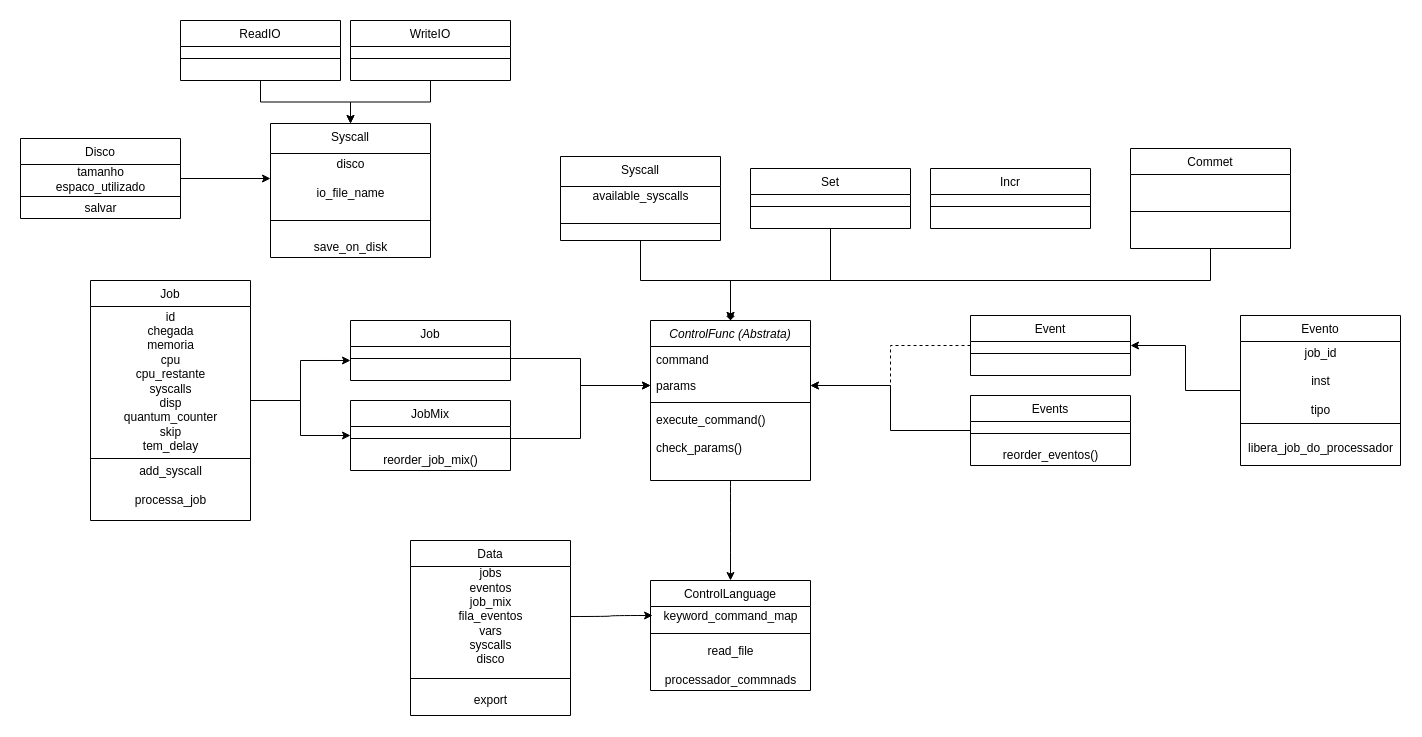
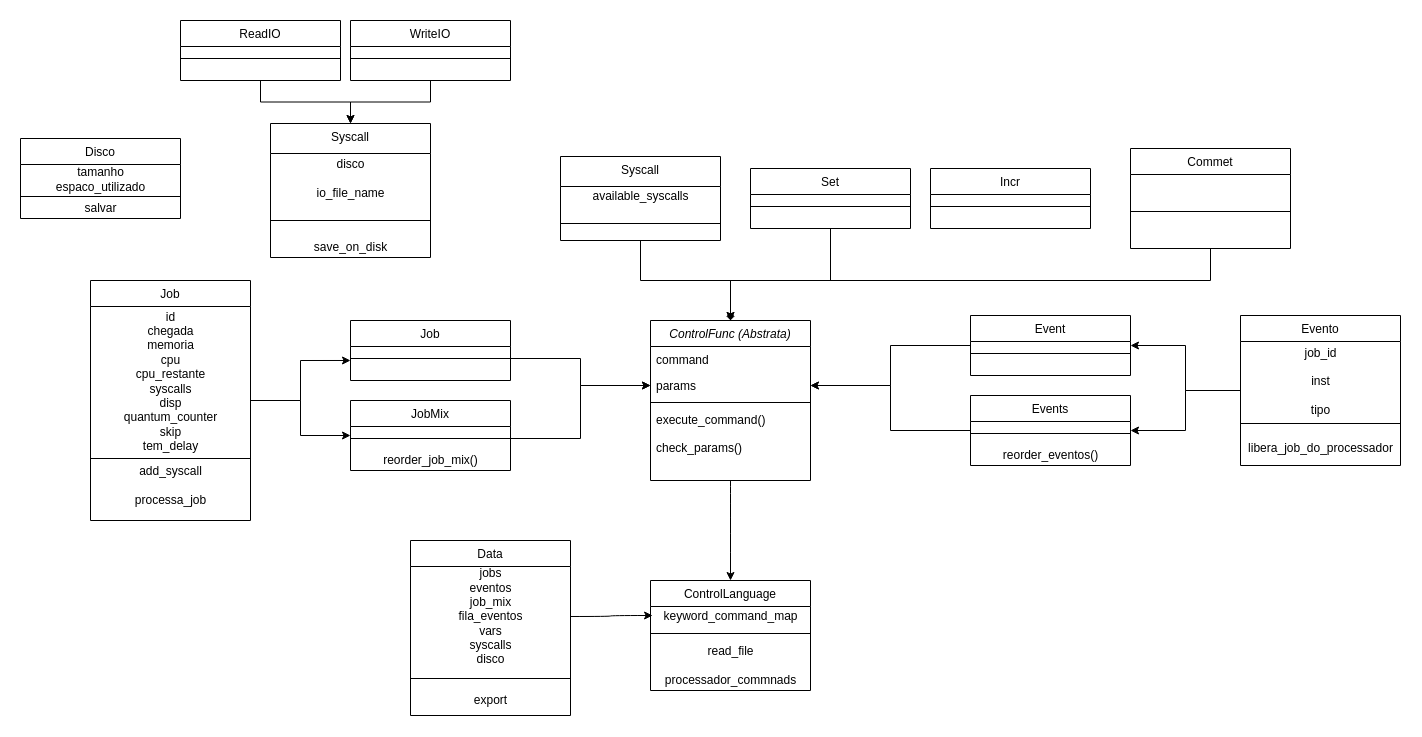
(223, 179) -> none
(912, 346) -> (912, 346)
none -> (1181, 431)
